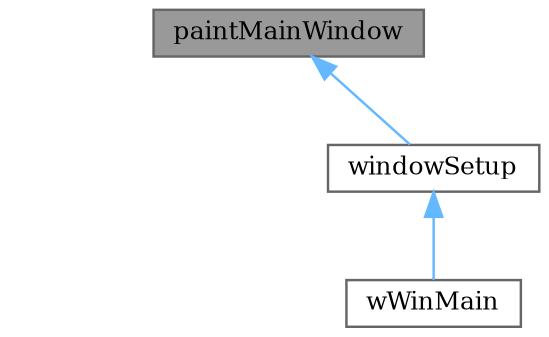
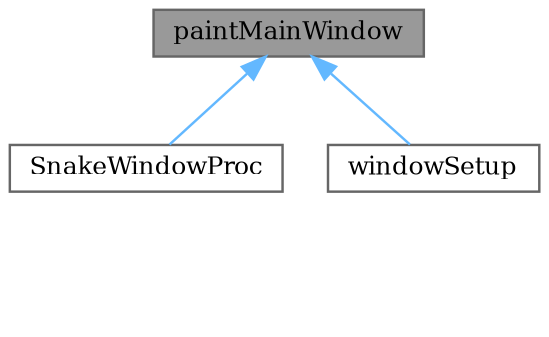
none -> (146, 168)
(434, 303) -> none
